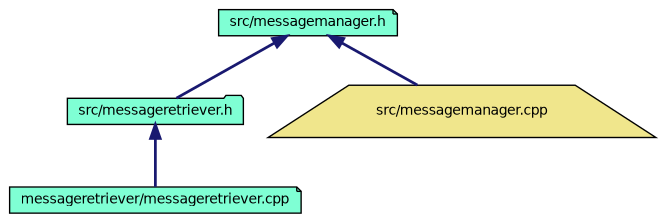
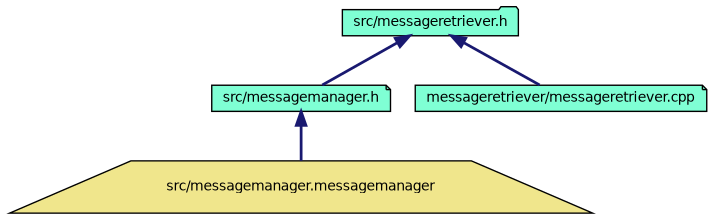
(225, 71) -> (360, 64)
(462, 111) -> (301, 187)
